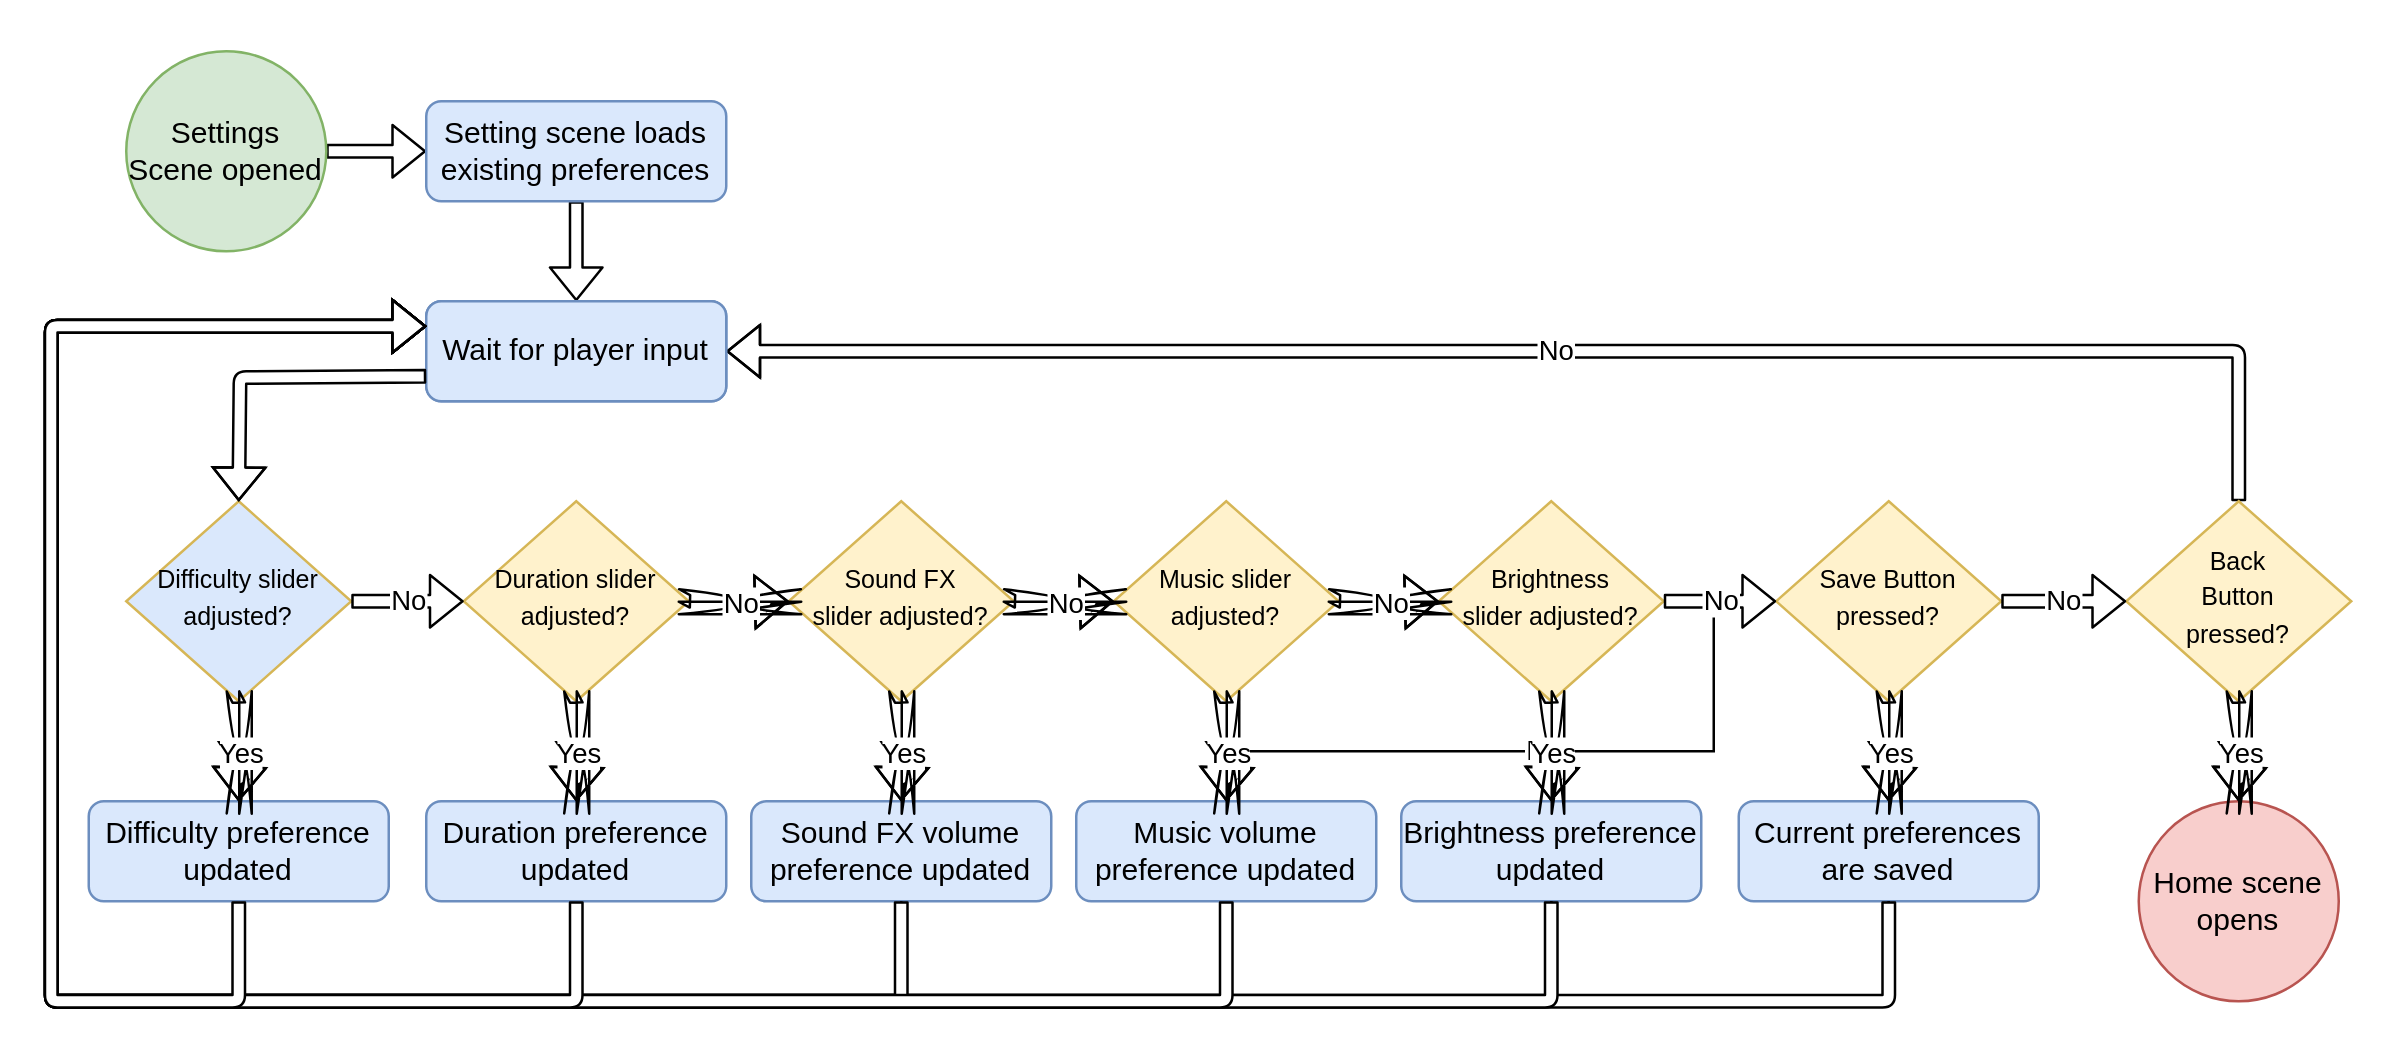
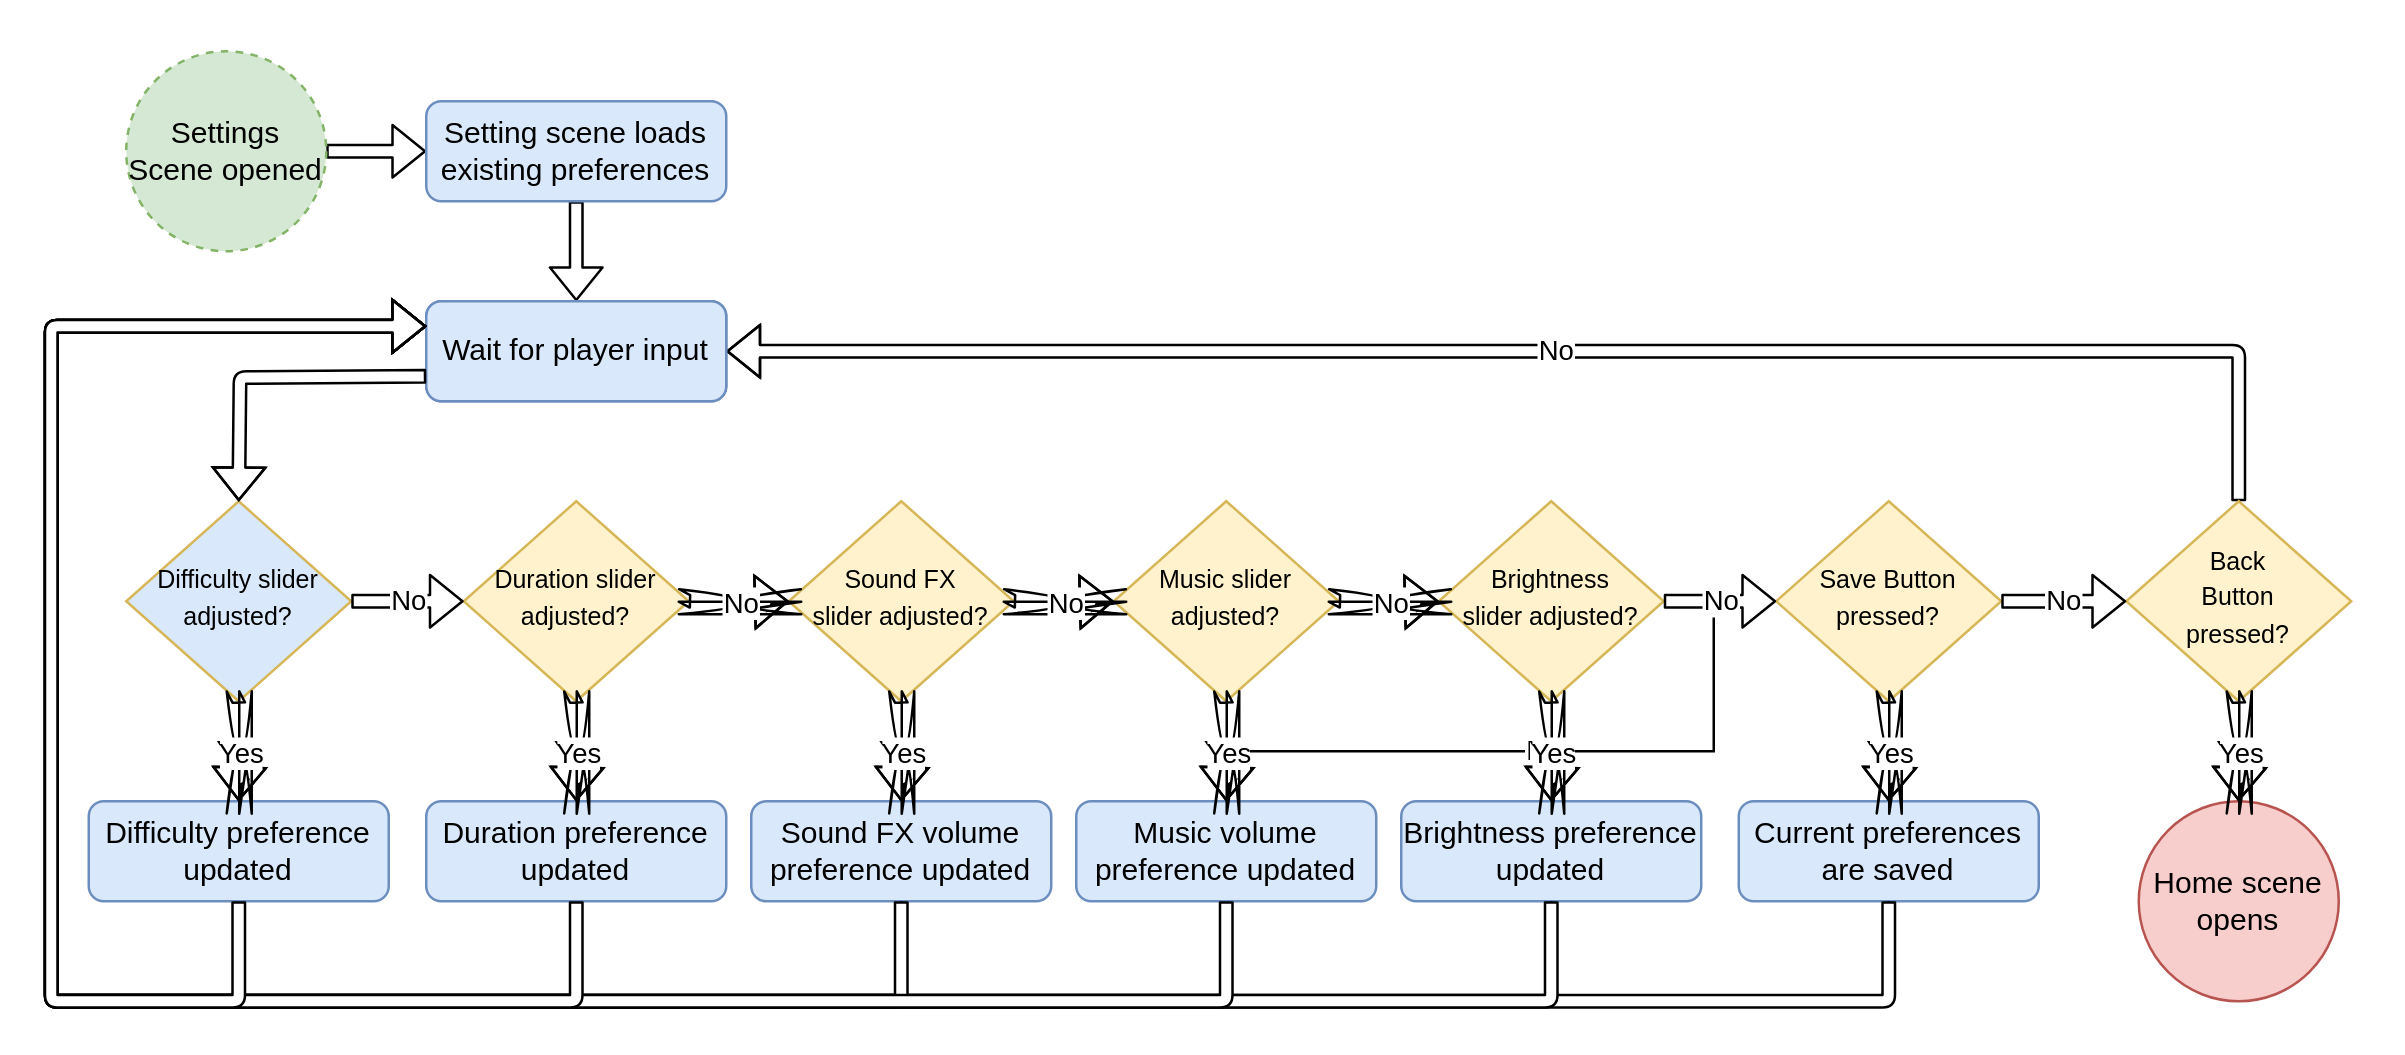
(226, 151) -> (226, 151)
